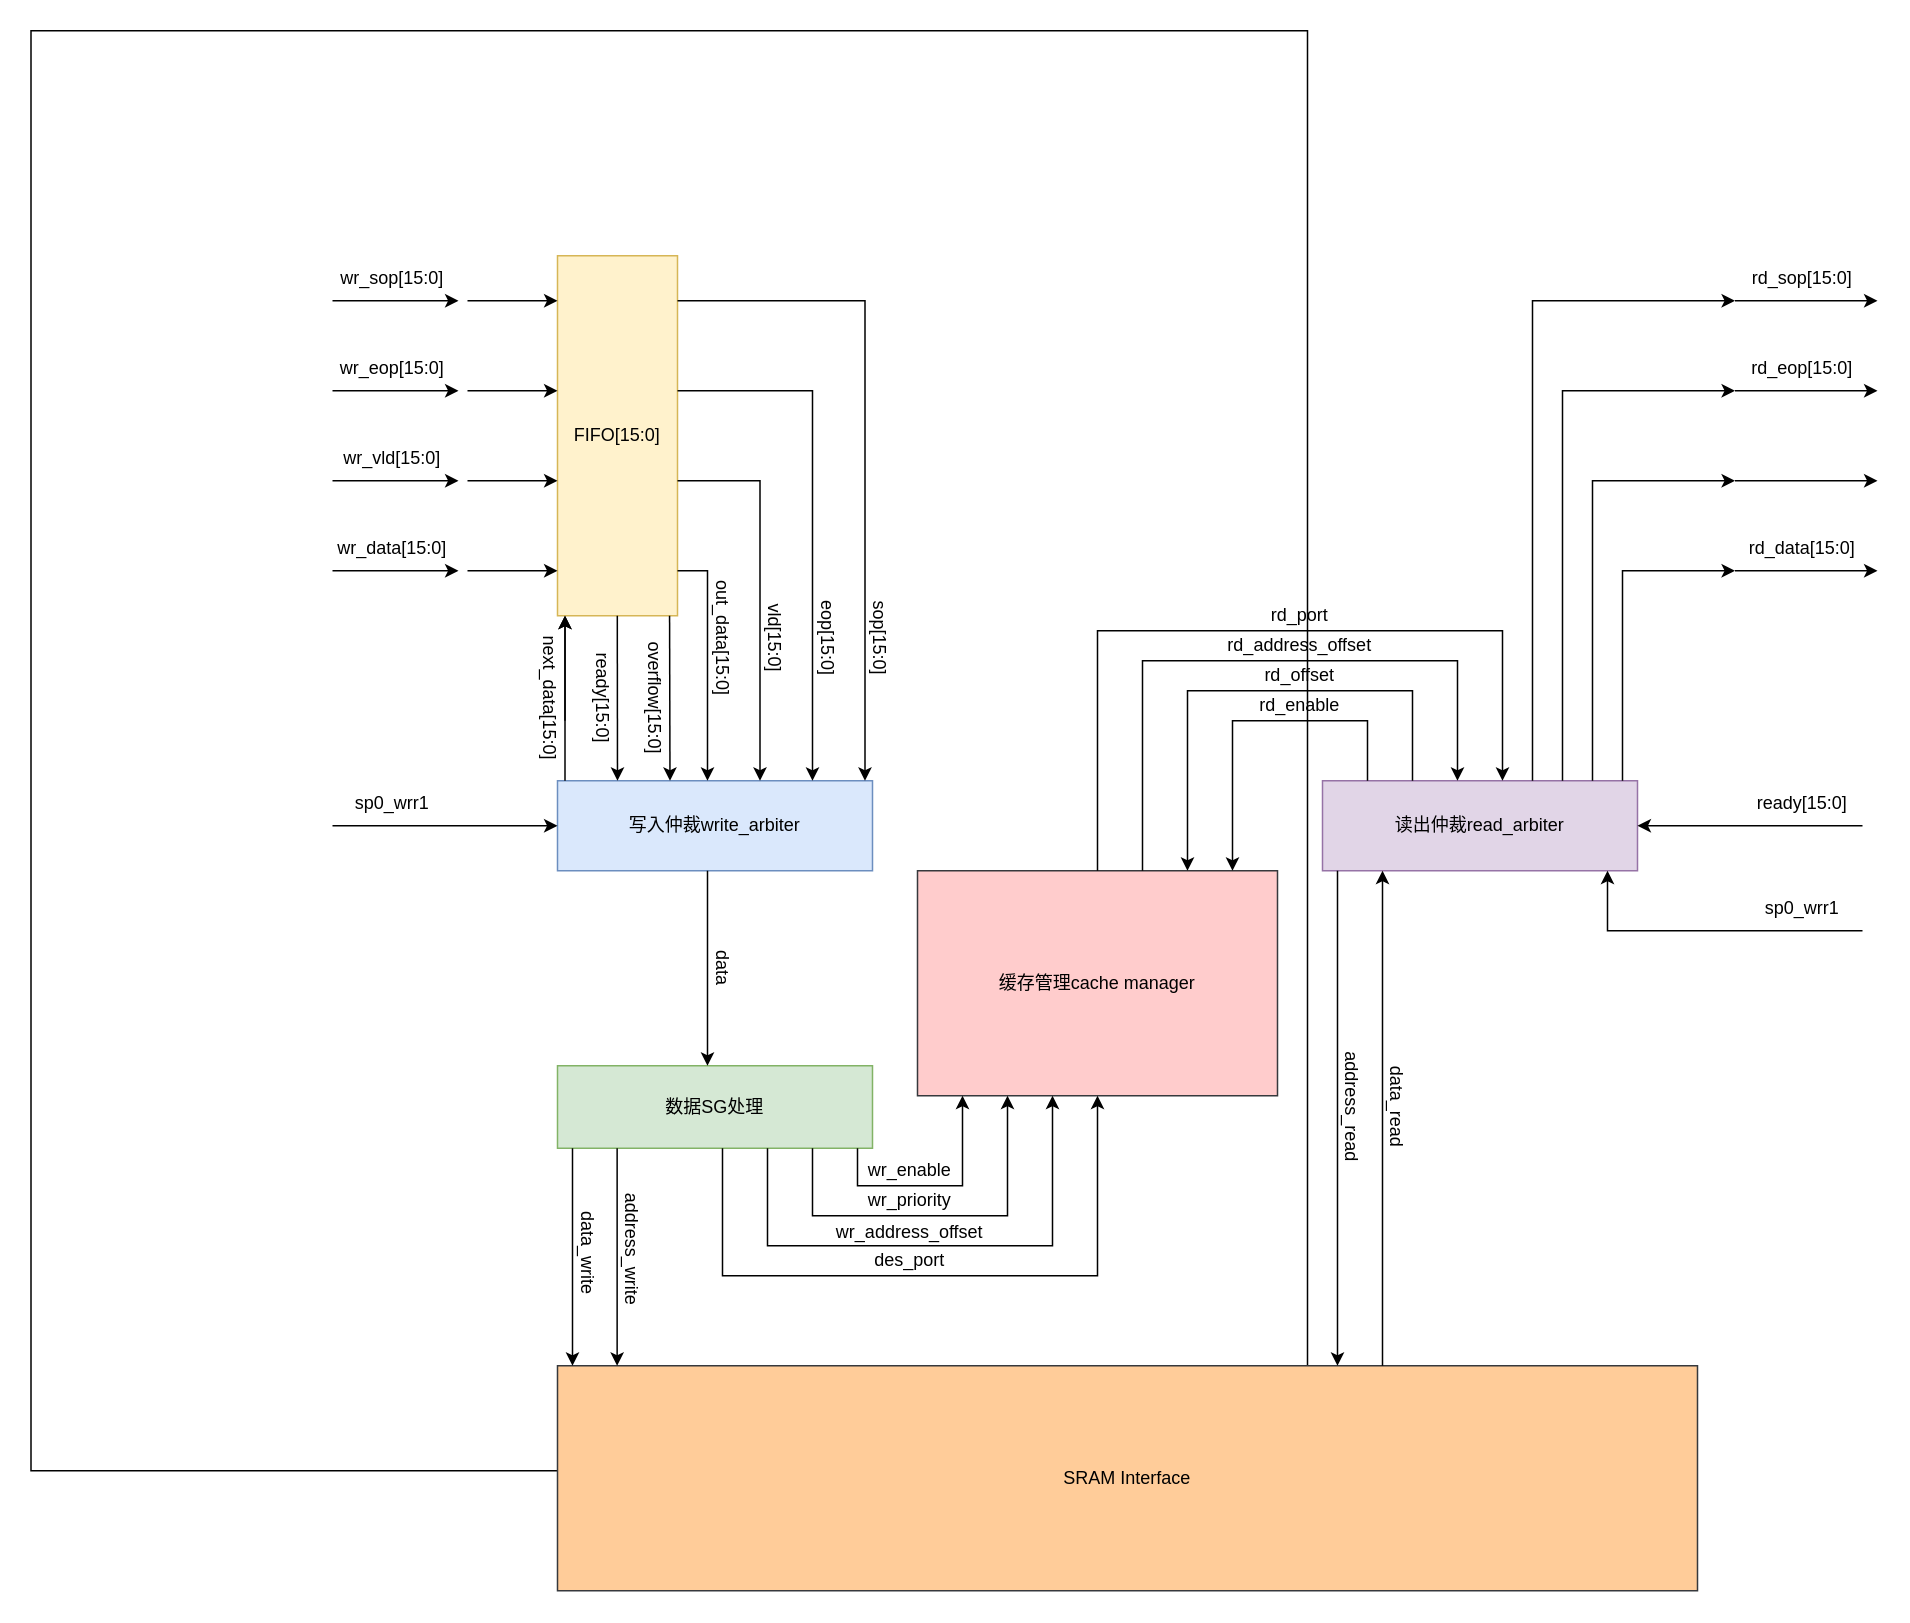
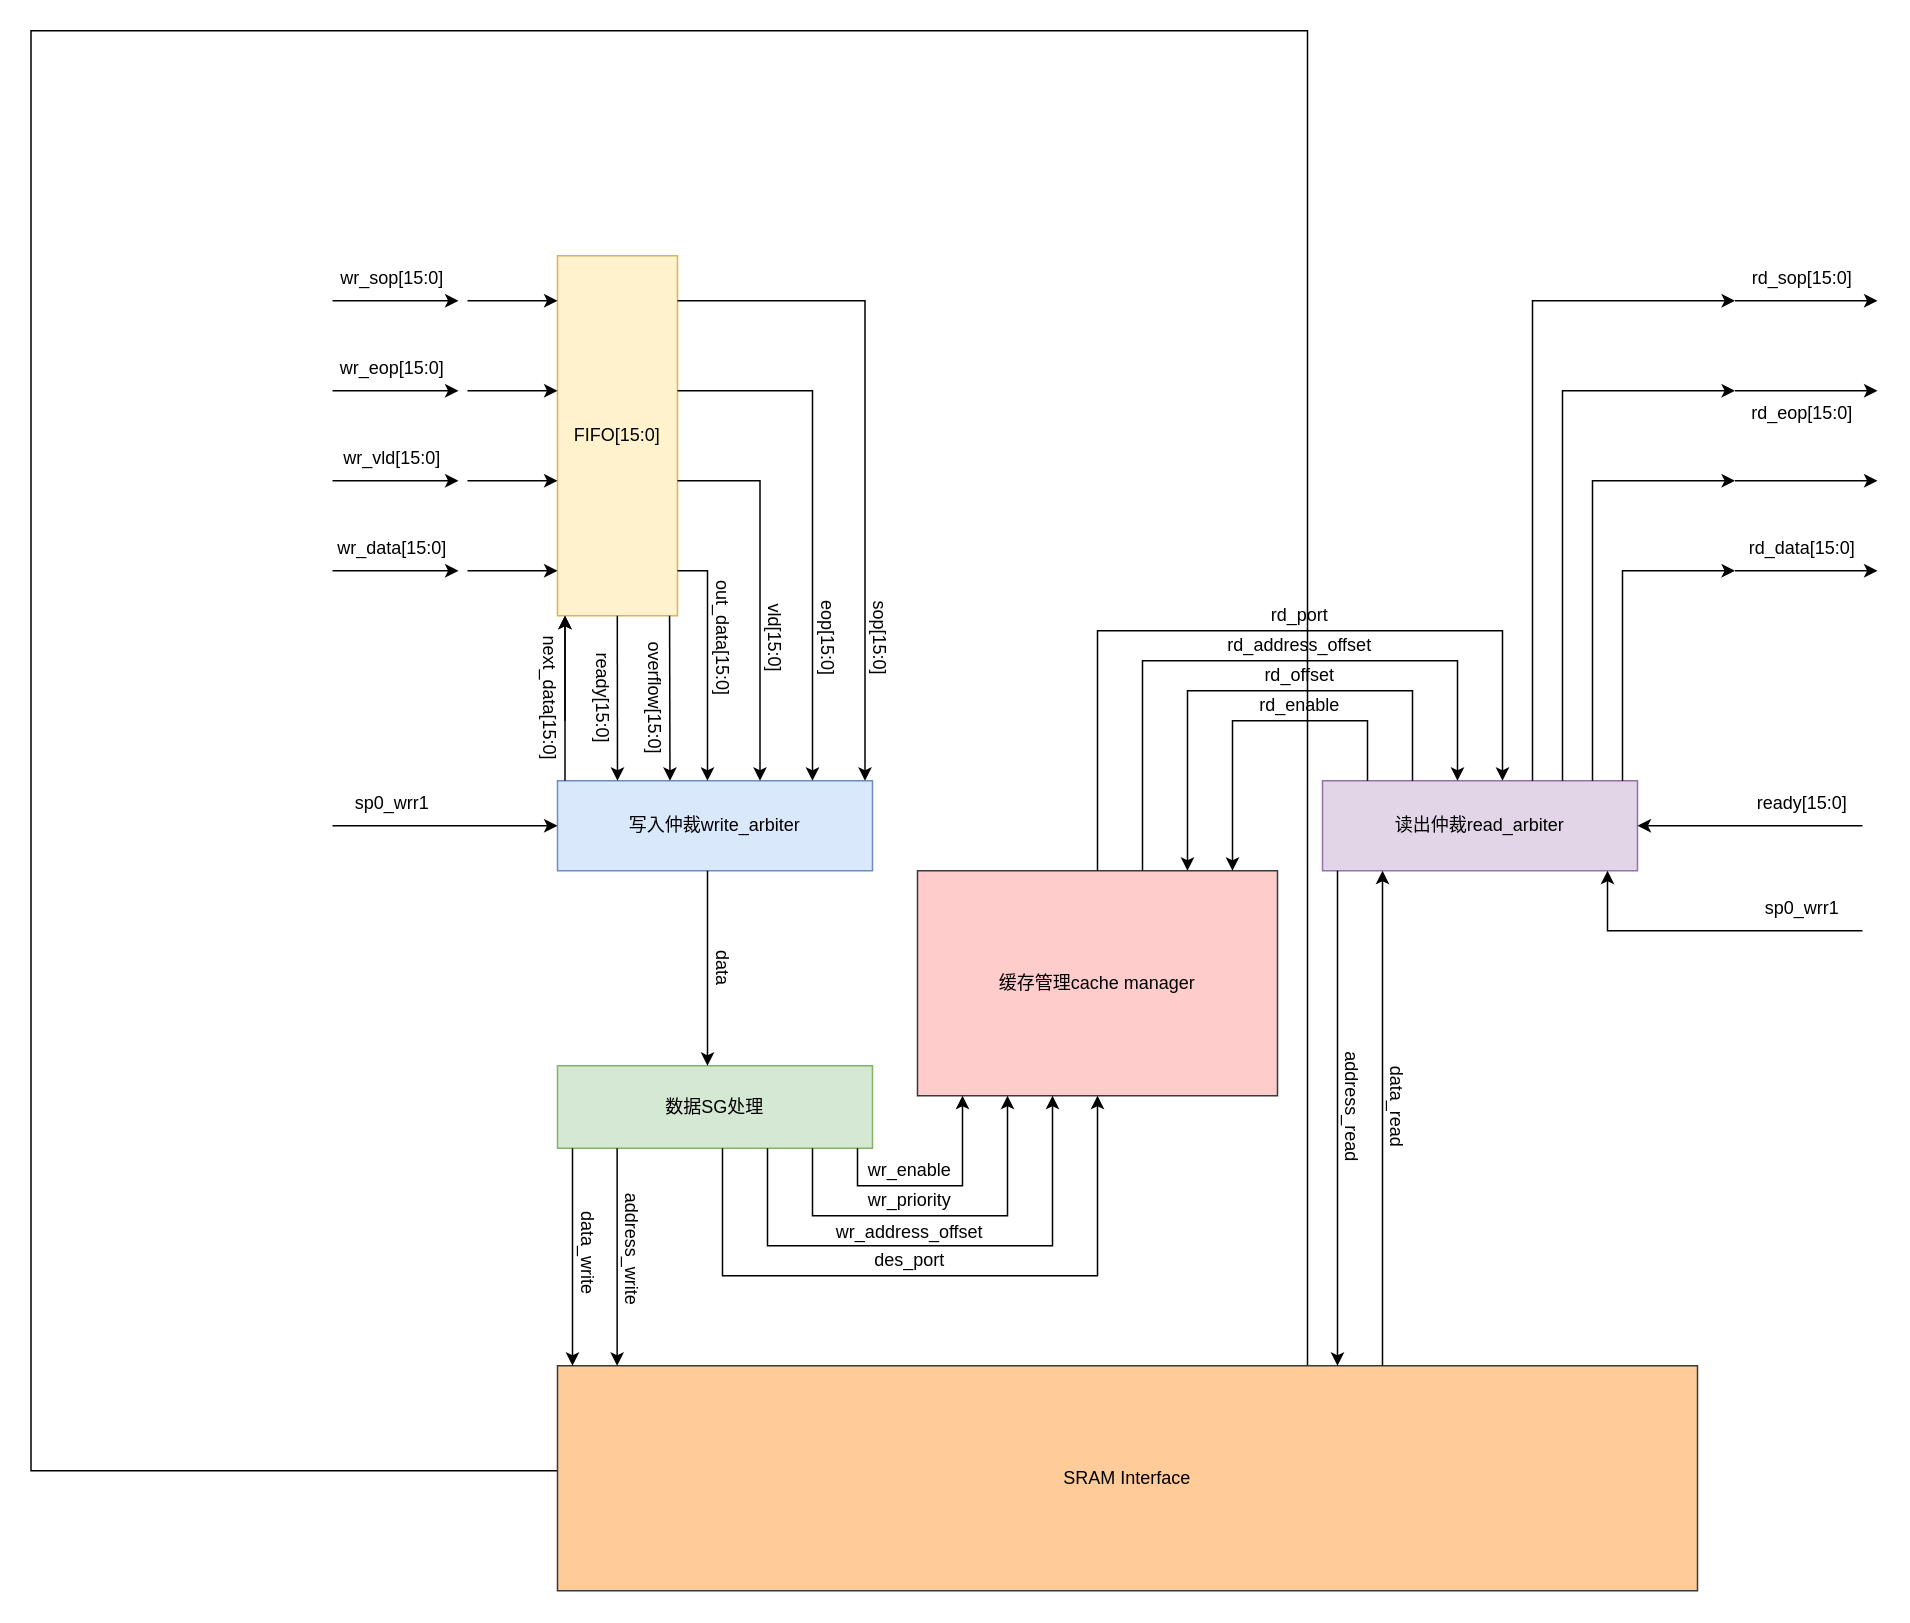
(1802, 368) -> (1802, 413)
